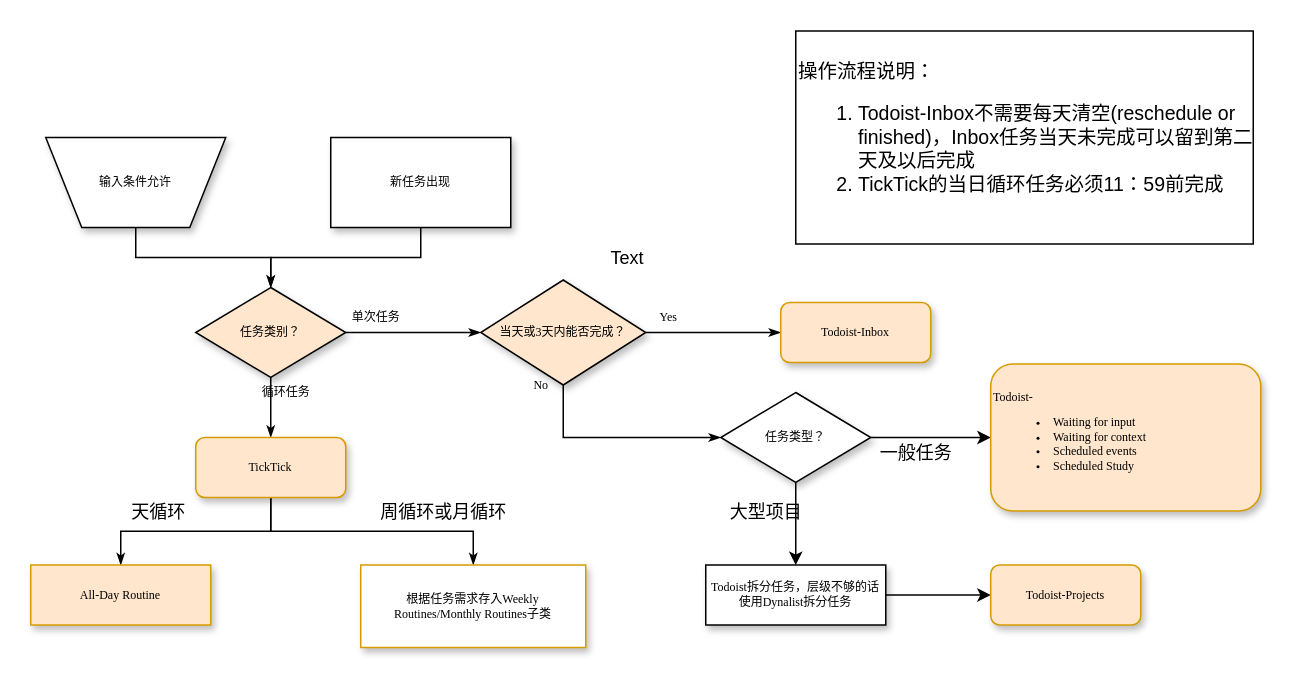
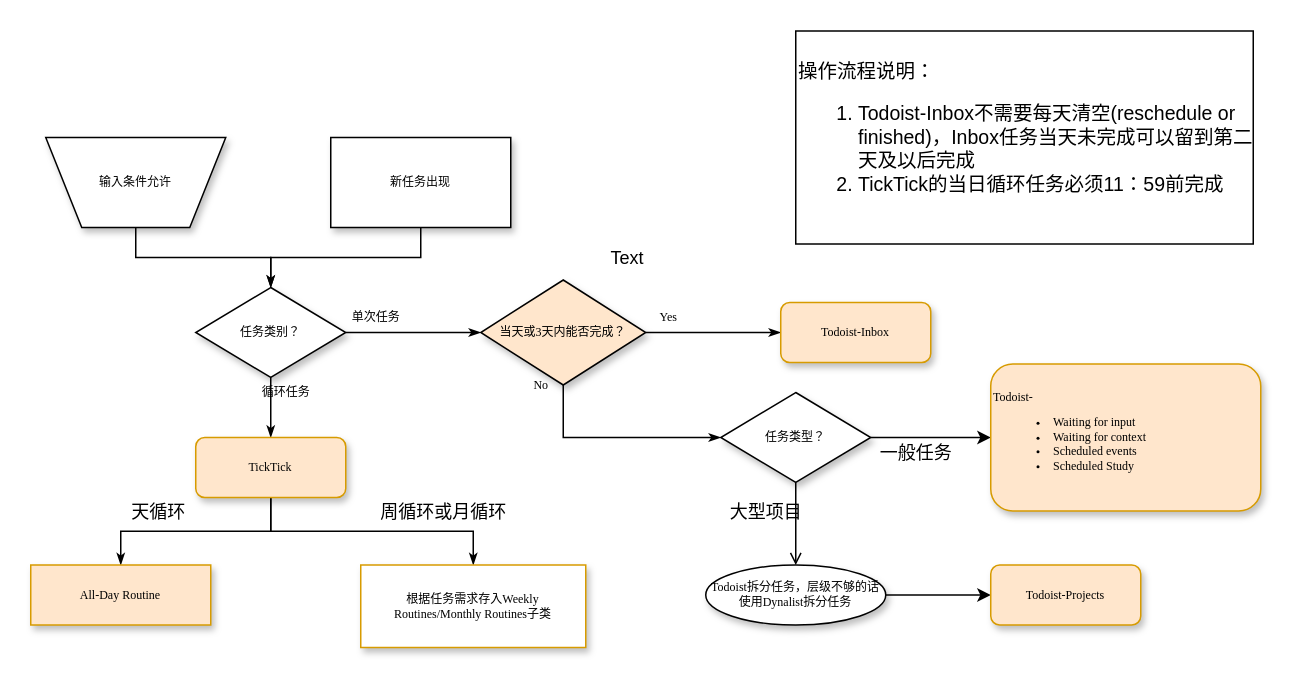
(271, 332) -> (271, 332)
(796, 553) -> (796, 555)
(796, 595) -> (796, 595)
